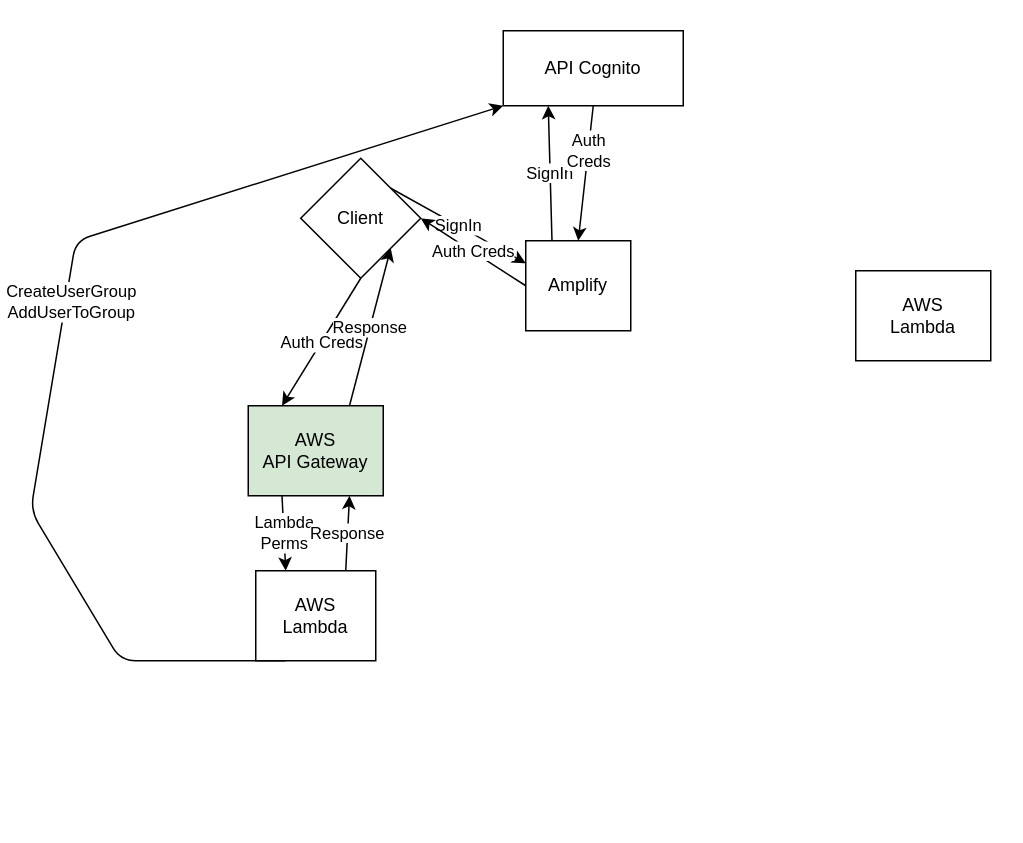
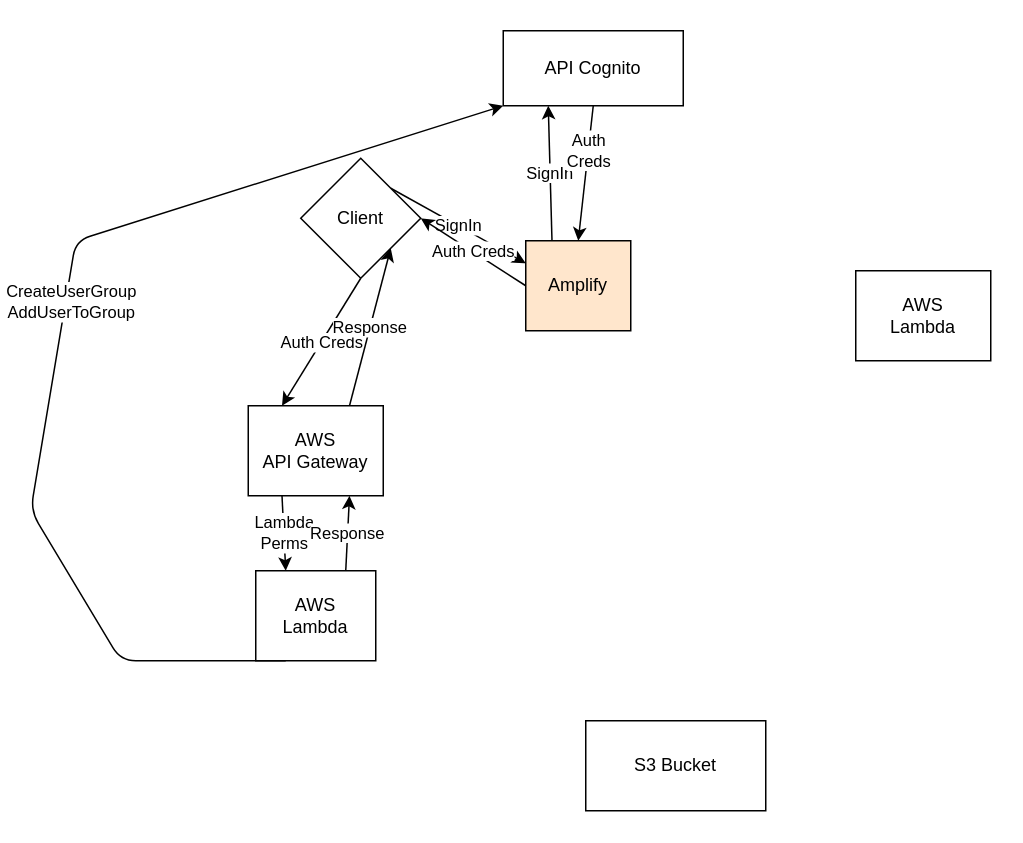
(578, 286) -> (578, 286)
(316, 451) -> (316, 451)
none -> (676, 766)
